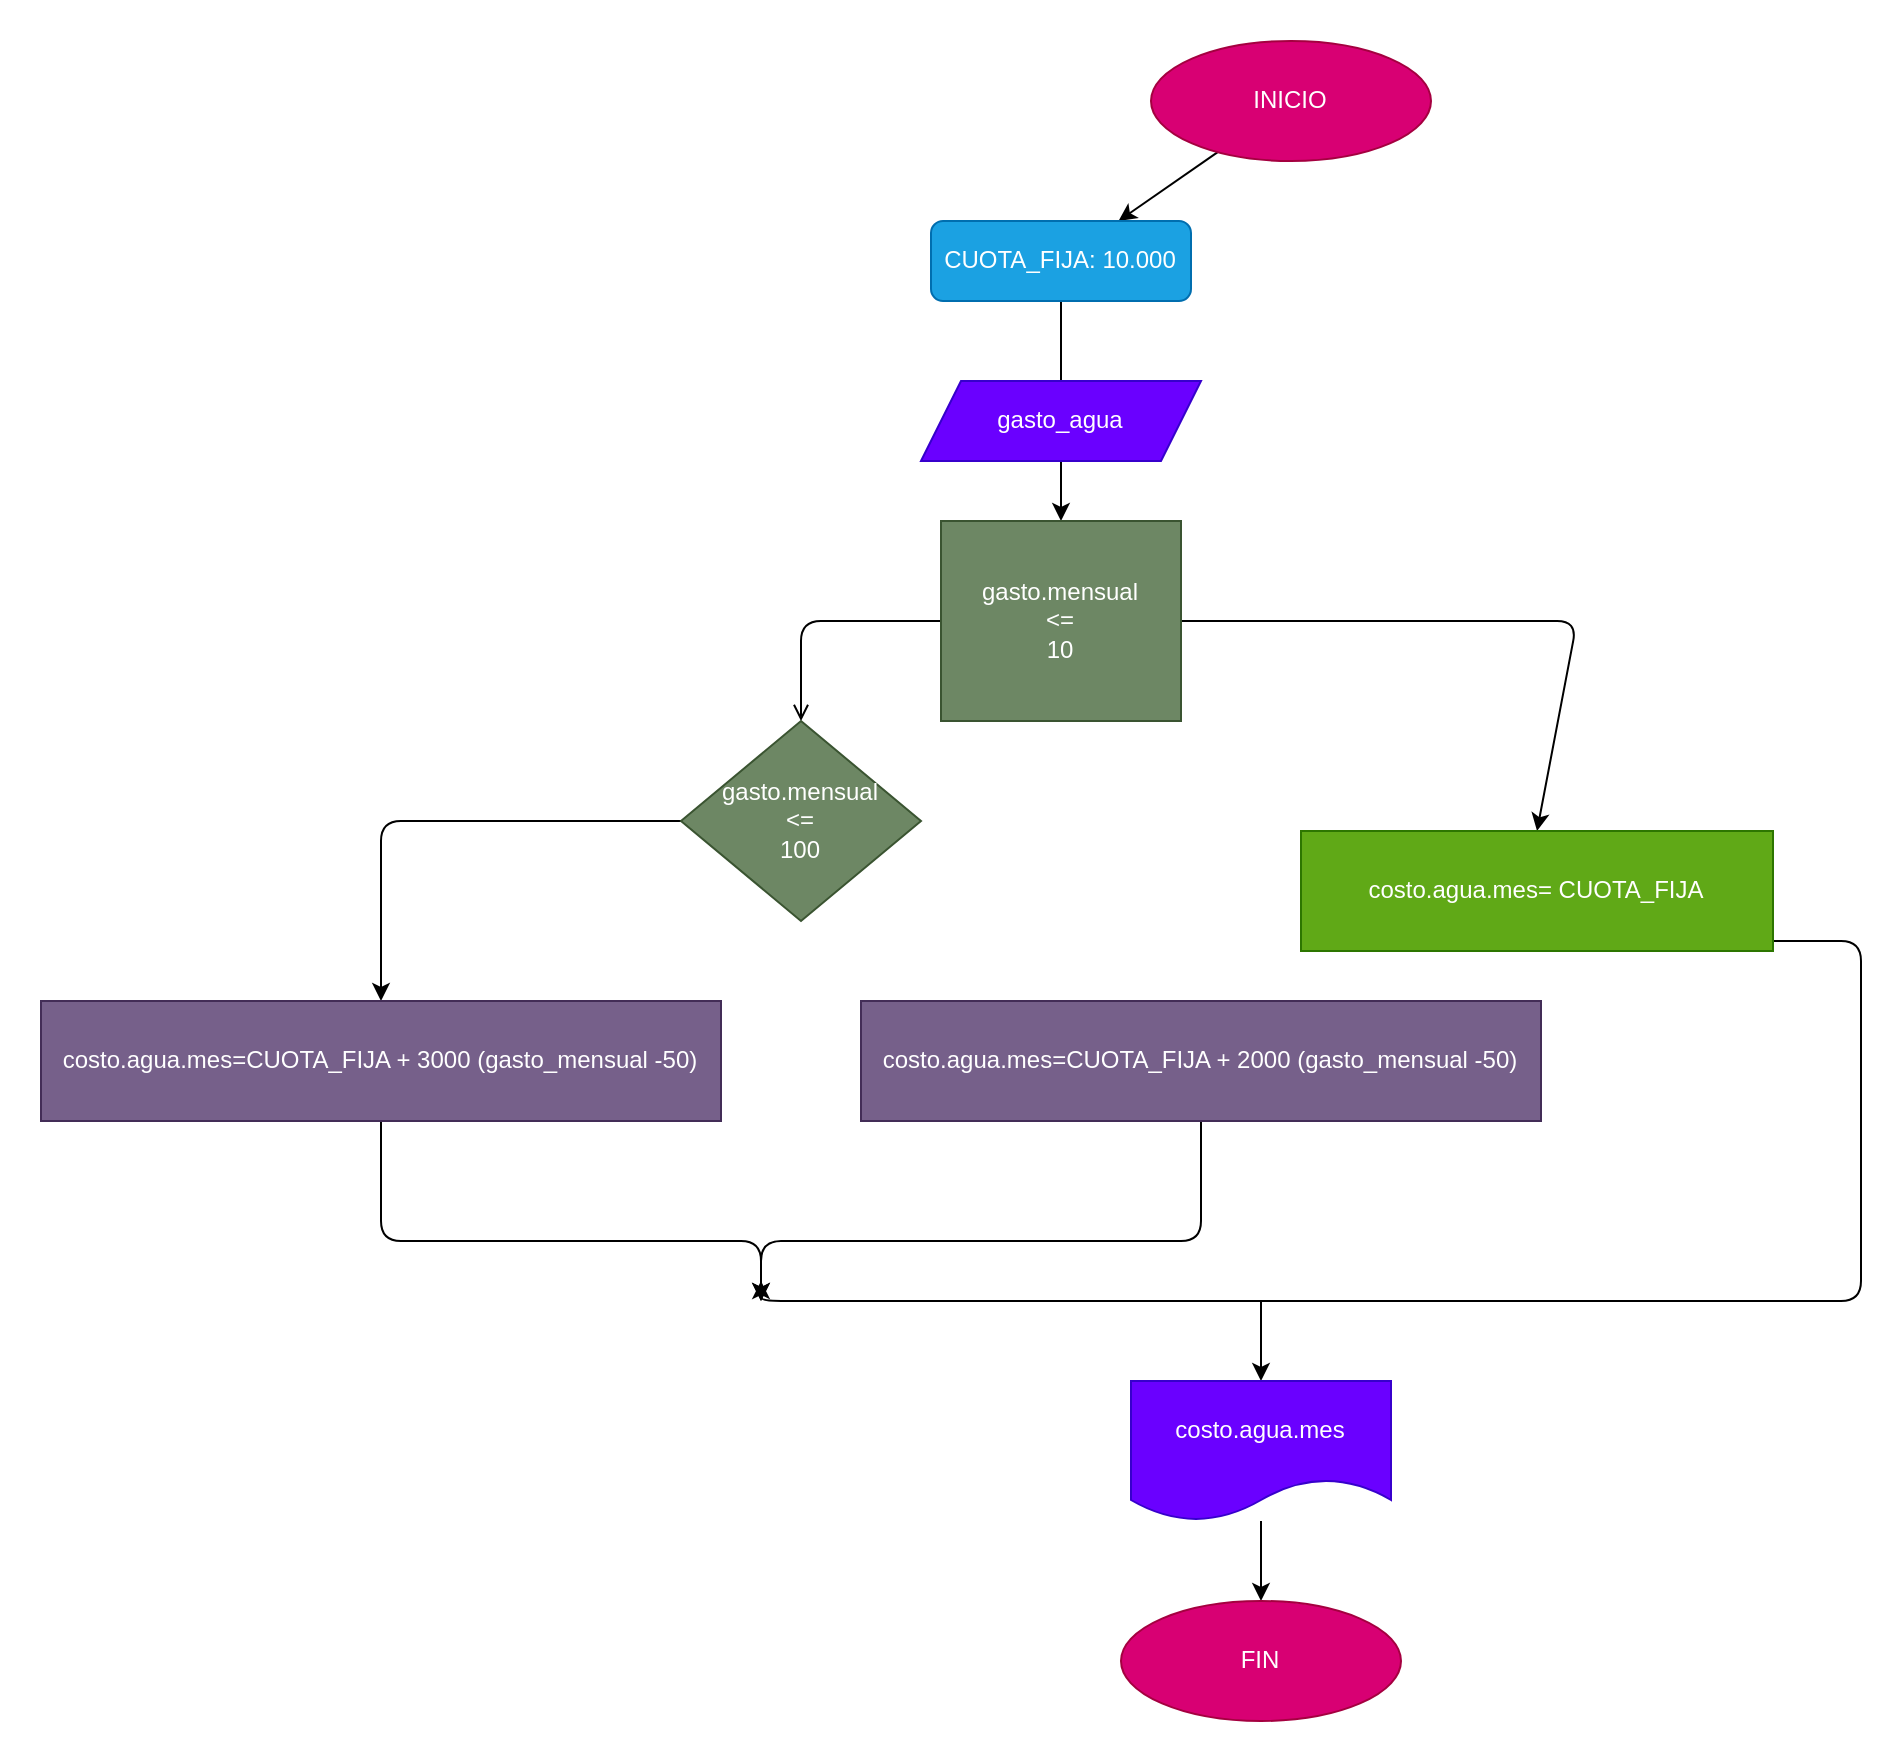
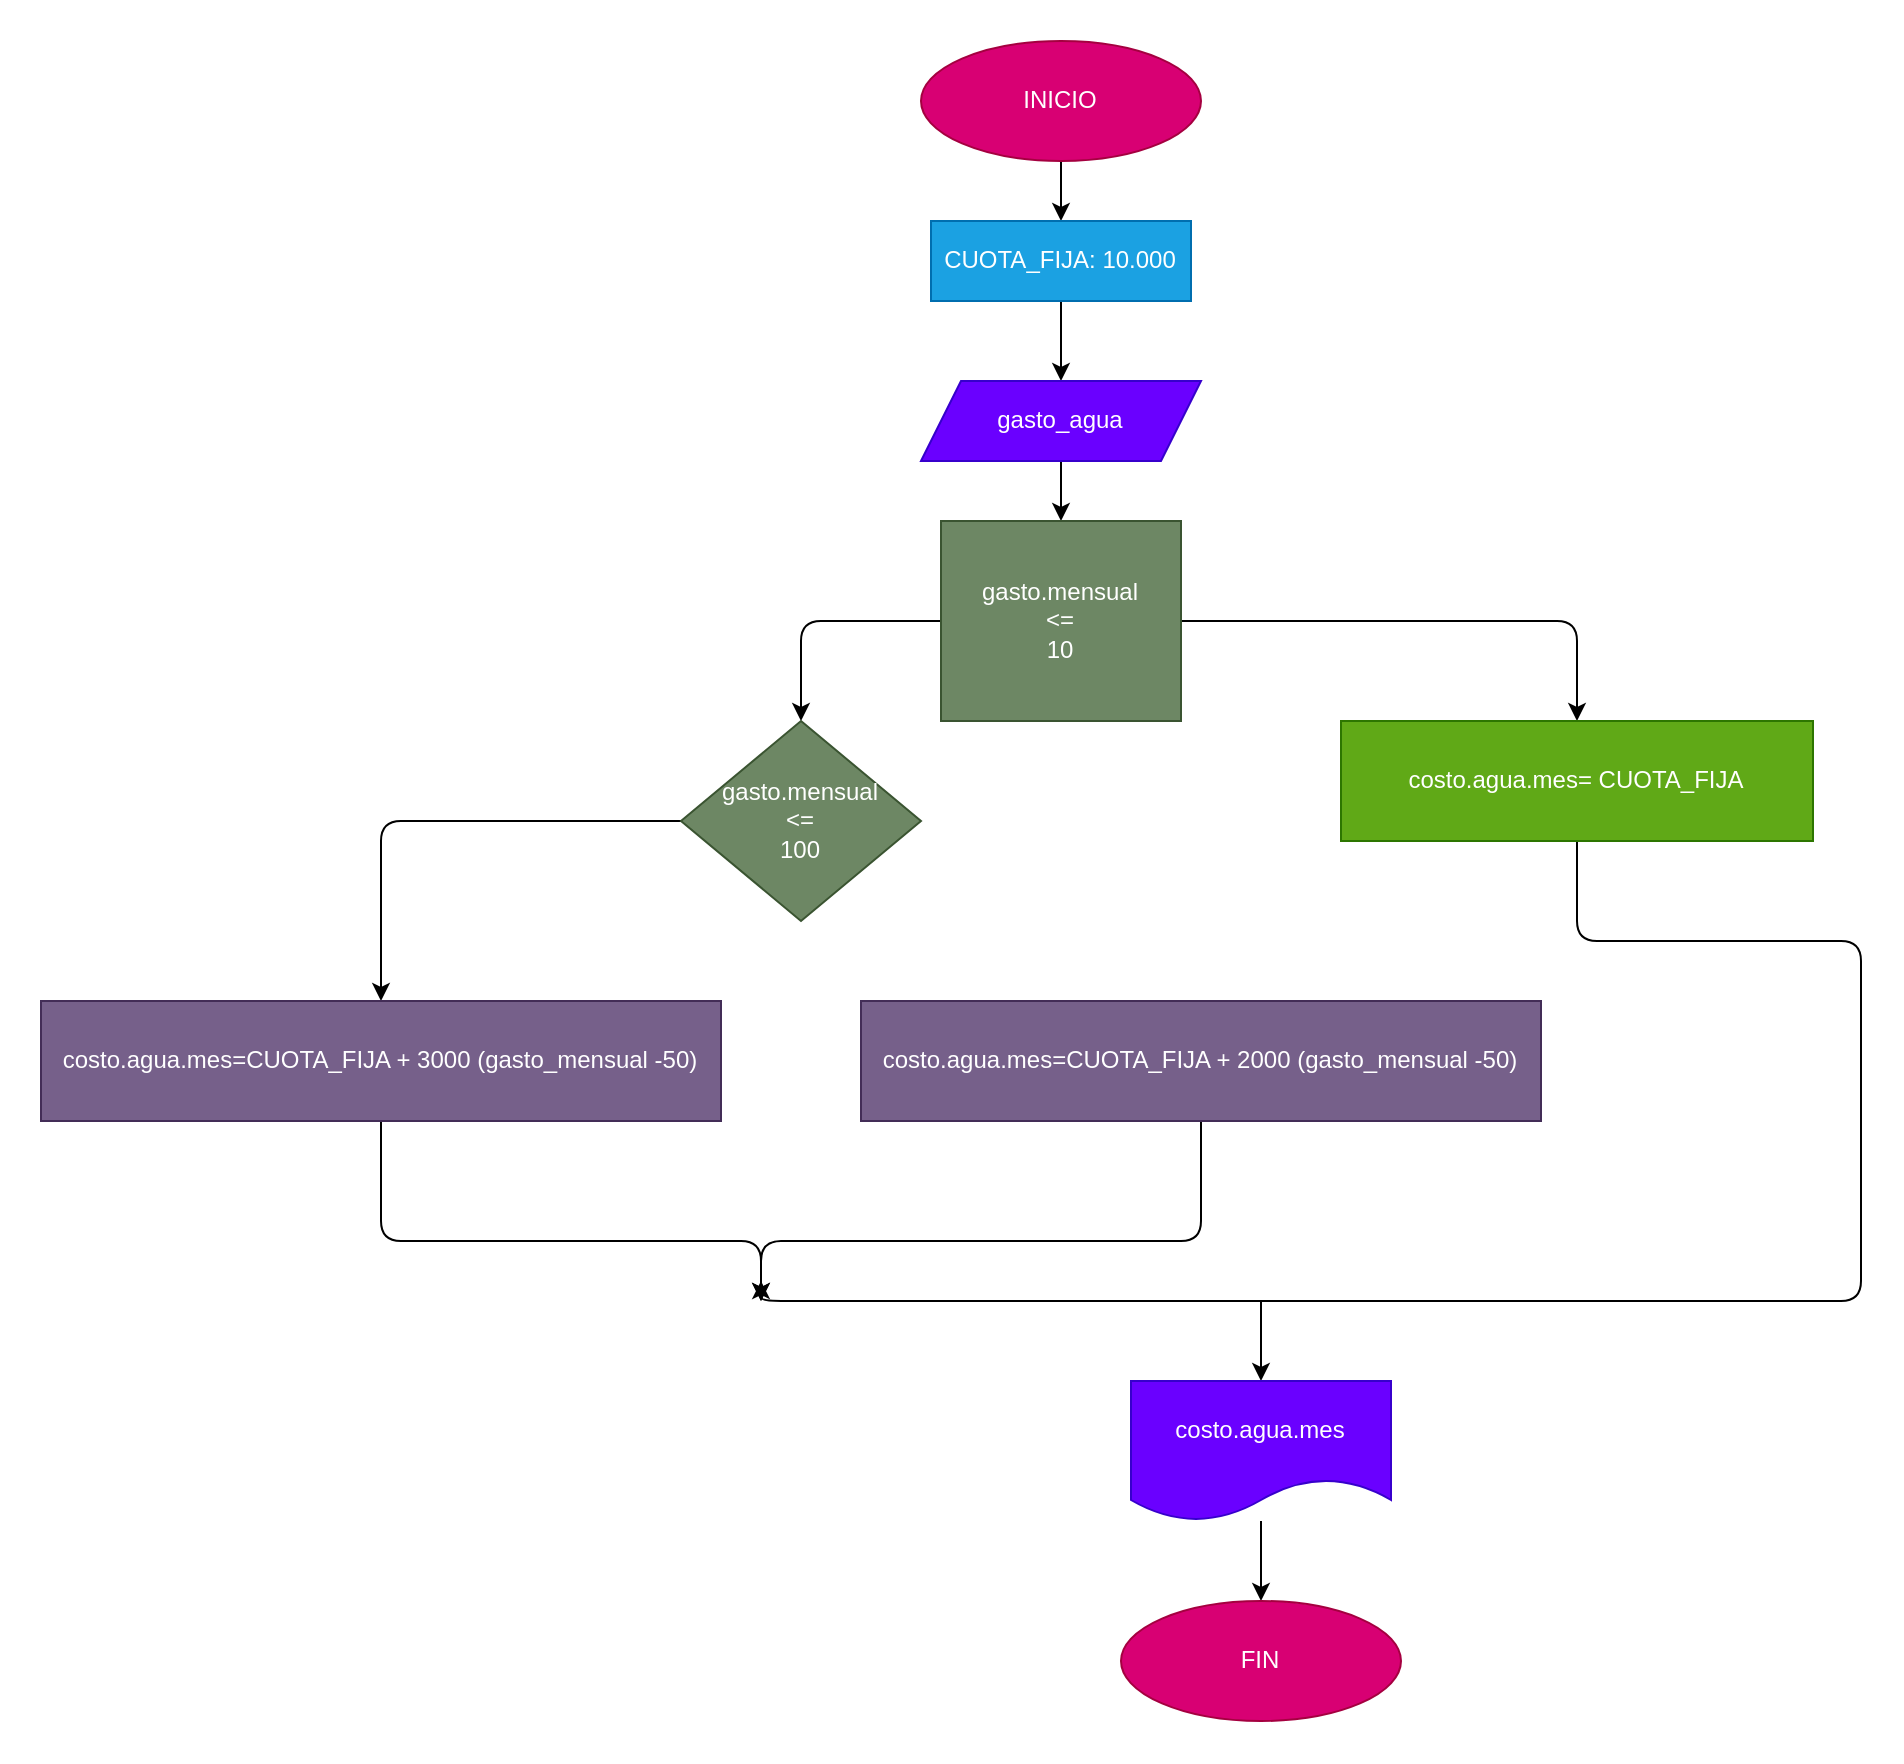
(1291, 101) -> (1061, 101)
(1061, 261) -> (1061, 261)
(1061, 371) -> (1061, 366)
(801, 708) -> (801, 706)
(1537, 891) -> (1577, 781)
